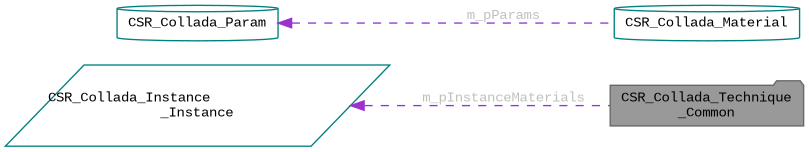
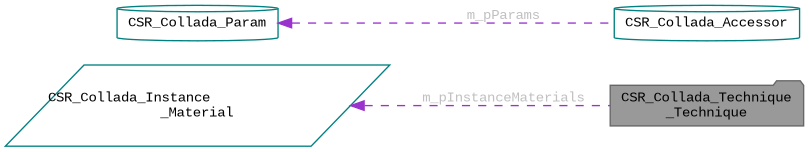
(707, 23) -> (707, 23)
(198, 106) -> (198, 106)
(707, 106) -> (707, 106)
